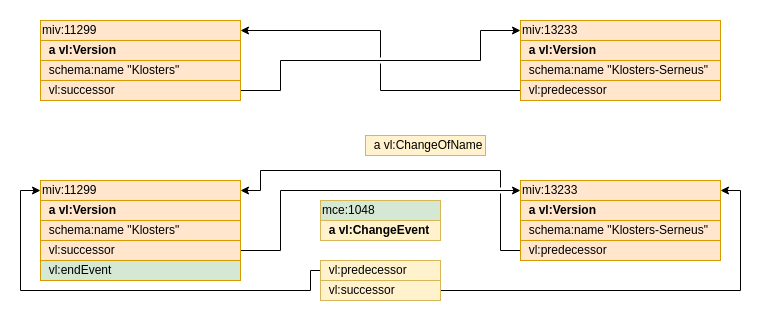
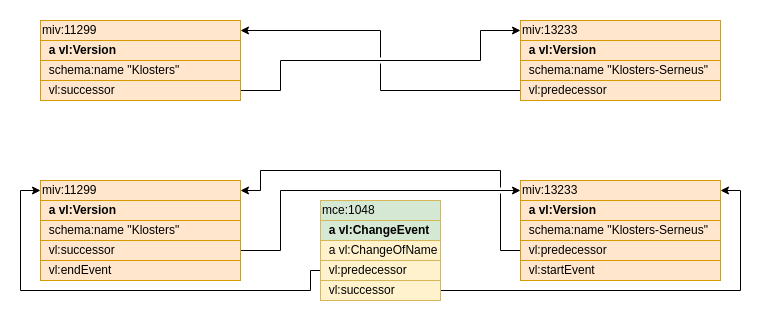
(426, 146) -> (381, 251)
(381, 231) -> (381, 231)
(141, 271) -> (141, 271)
none -> (621, 271)
